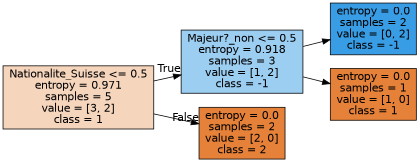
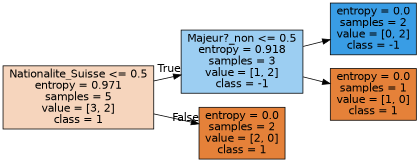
(242, 133) -> (242, 133)
